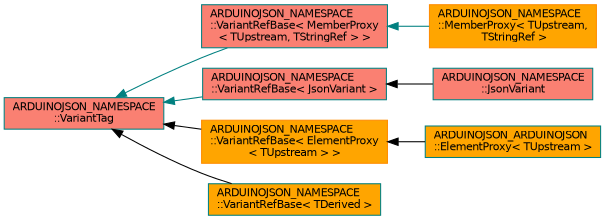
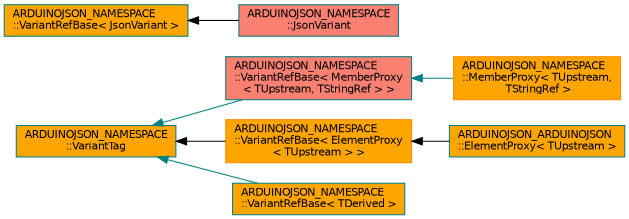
(295, 84) -> (96, 20)
(188, 99) -> none
(84, 113) -> (96, 141)
(175, 162) -> (213, 171)
